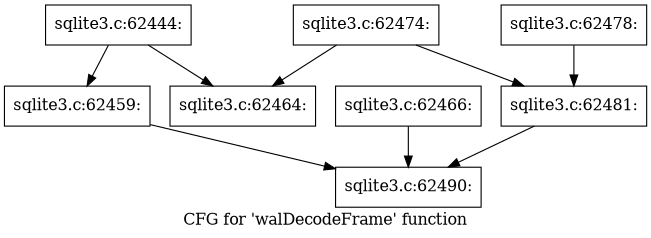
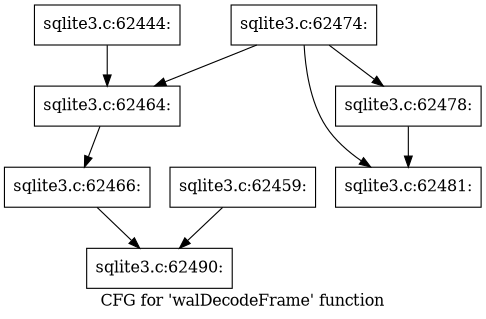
(100, 61) -> none
none -> (352, 62)
none -> (94, 142)
(496, 144) -> none
